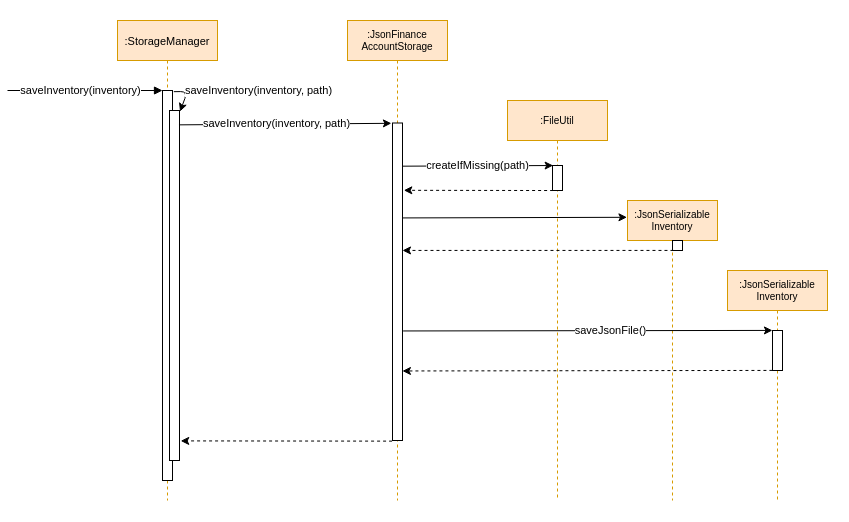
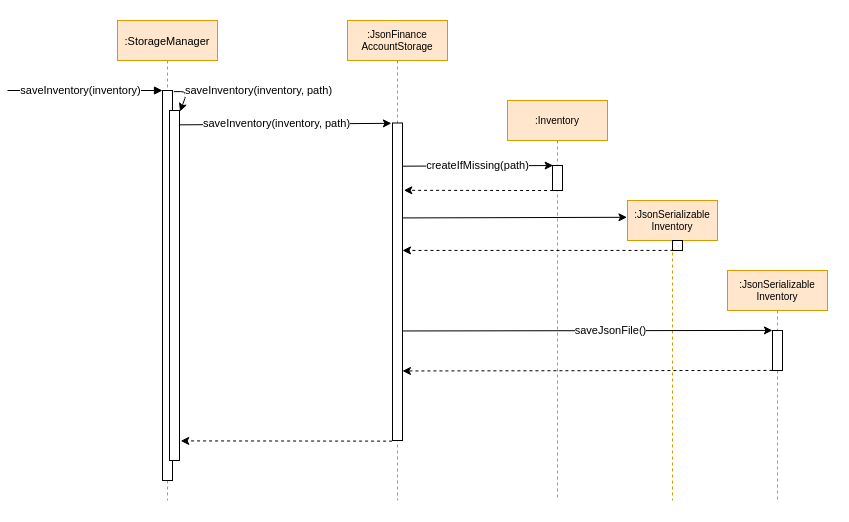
(557, 121) -> (557, 121)
